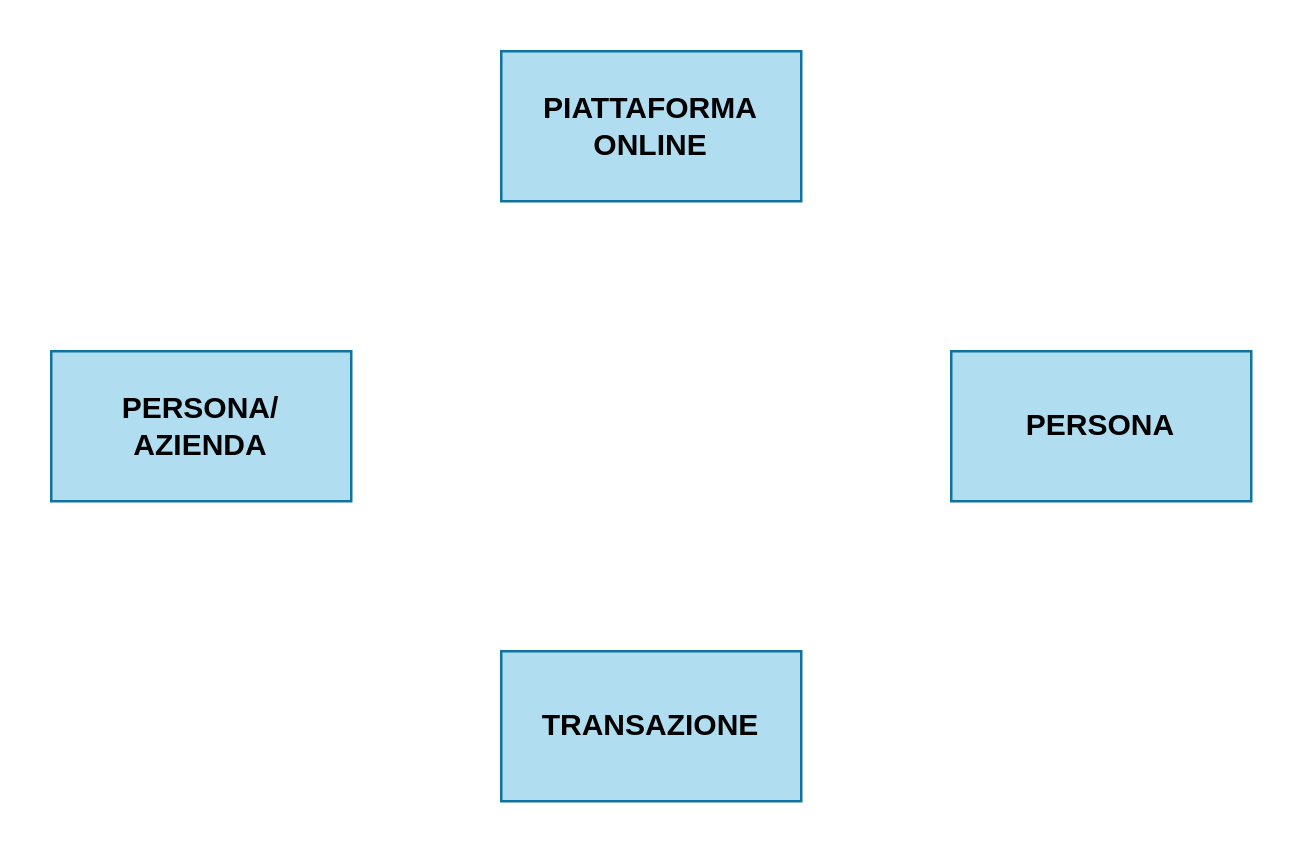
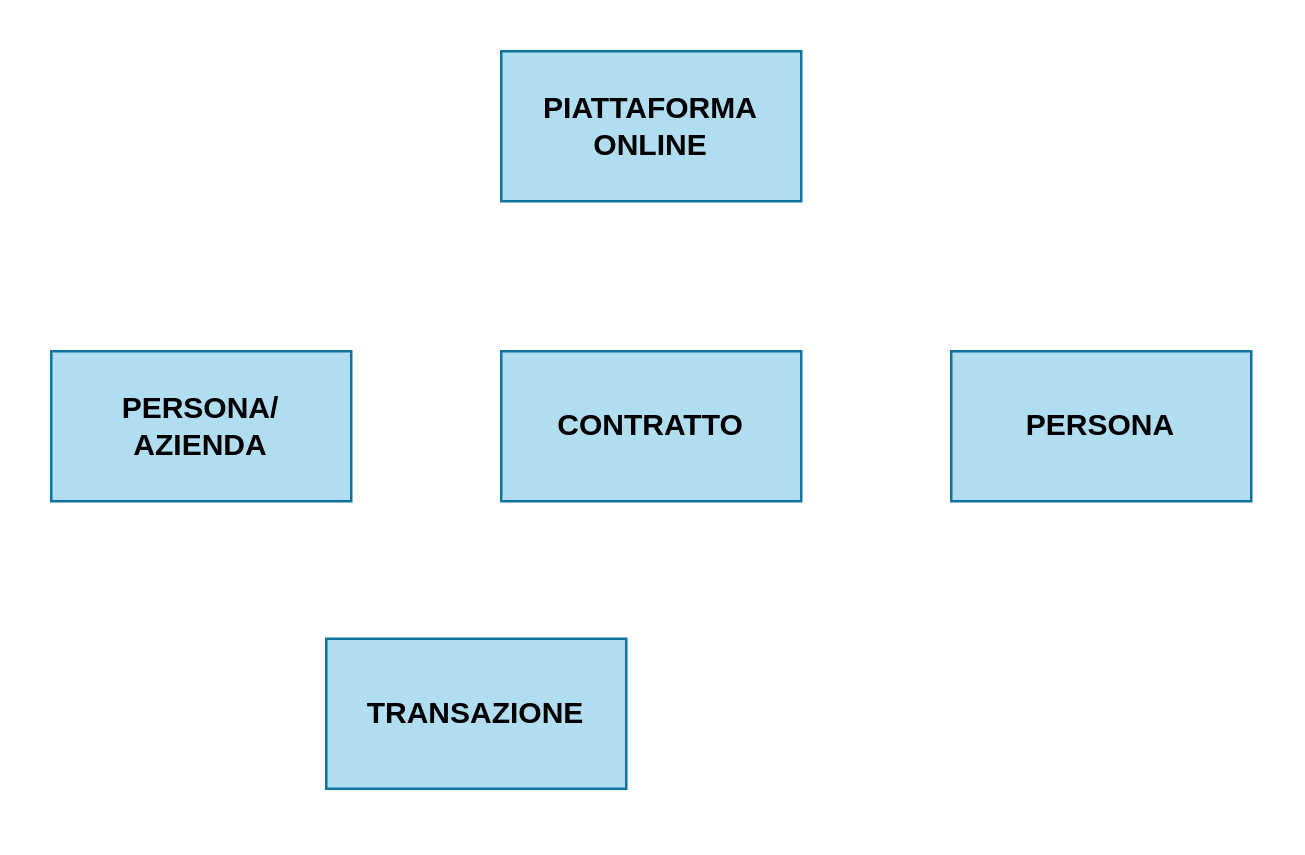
none -> (651, 426)
(651, 726) -> (476, 714)
